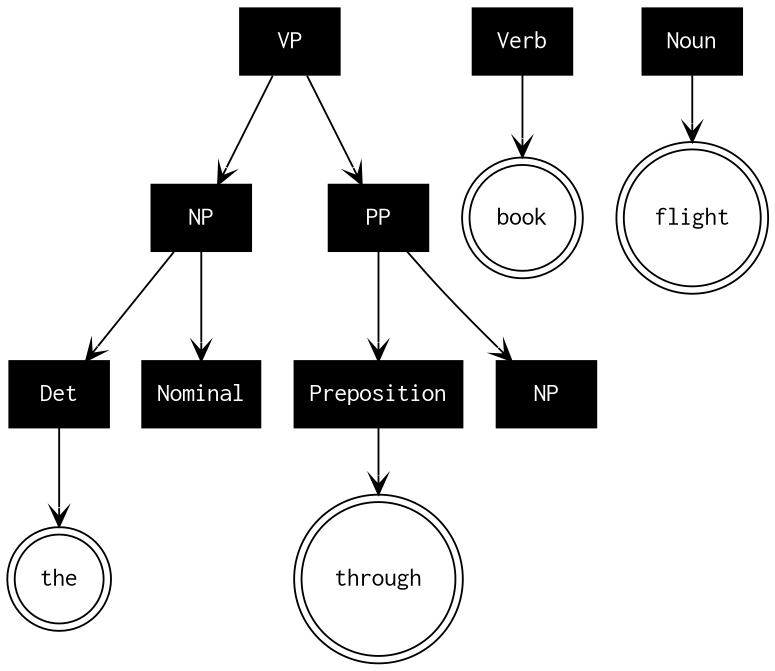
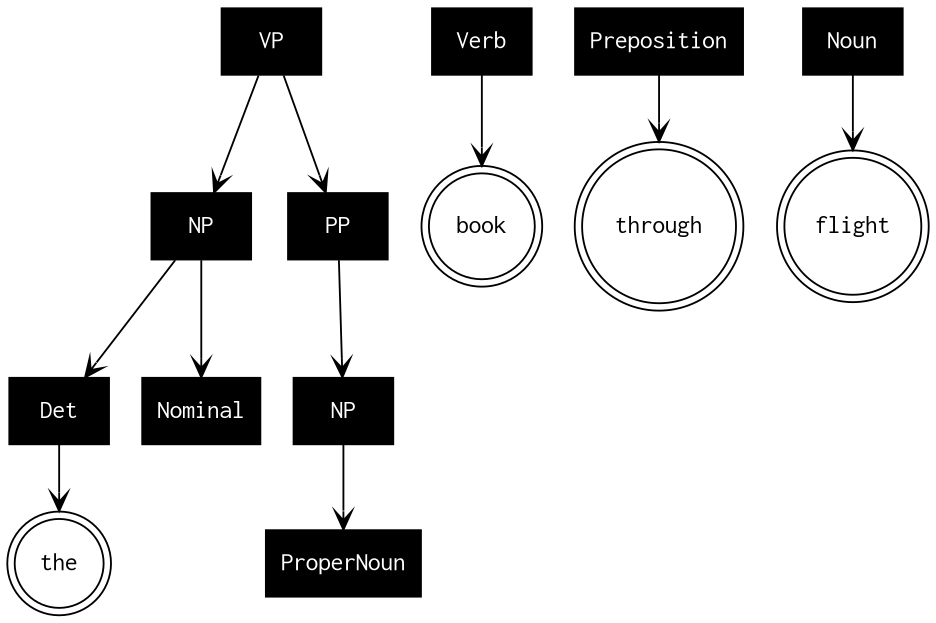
(378, 297) -> none
none -> (343, 563)
